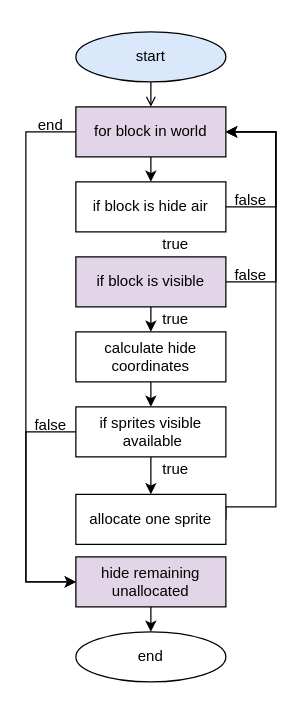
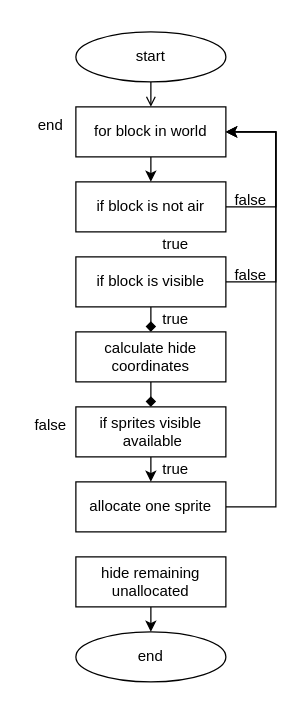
(151, 57) -> (151, 57)
(151, 132) -> (151, 132)
(151, 207) -> (151, 207)
(26, 255) -> none
(151, 282) -> (151, 282)
(151, 322) -> (151, 321)
(151, 397) -> (151, 396)
(52, 432) -> none
(151, 519) -> (151, 507)
(151, 582) -> (151, 582)
